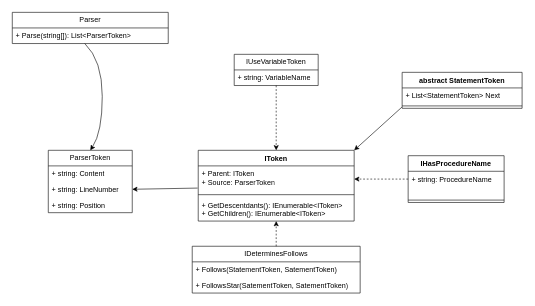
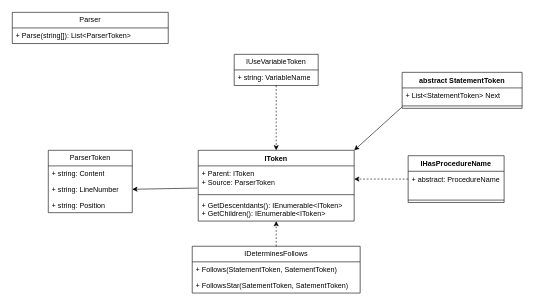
(98, 64) -> none
(455, 180) -> (457, 184)
